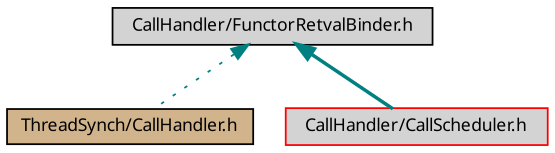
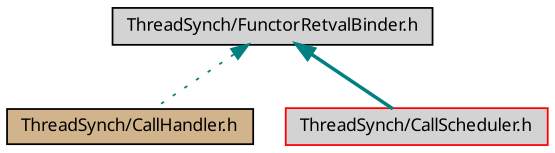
(273, 26) -> (273, 26)
(417, 127) -> (417, 127)
